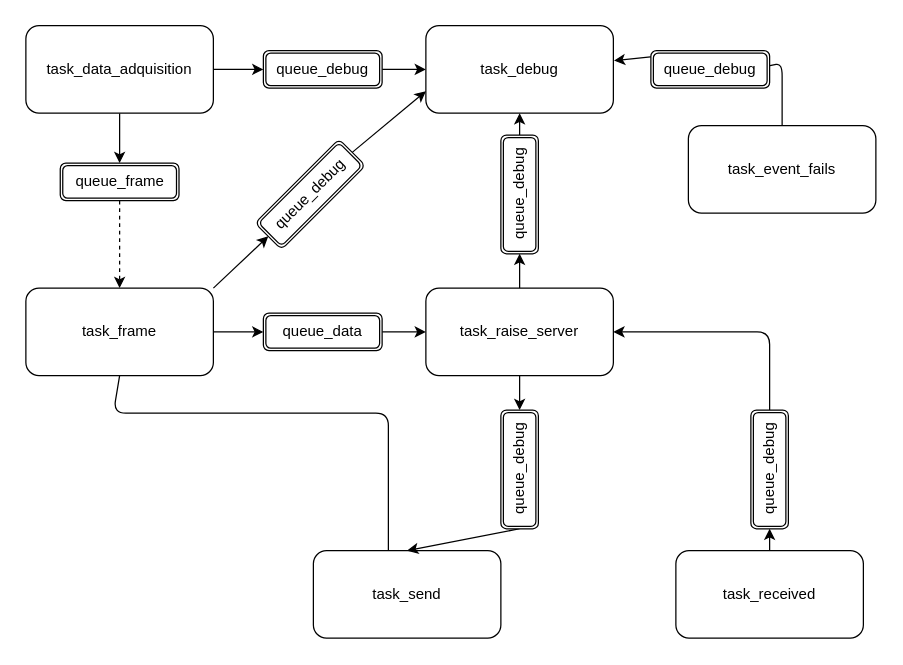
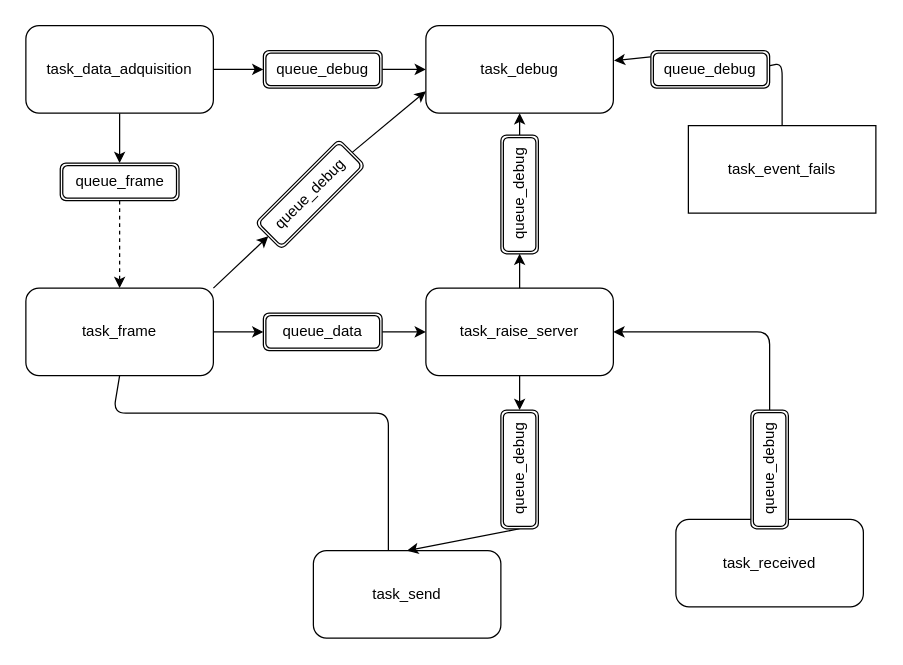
(782, 169) -> (782, 169)
(769, 594) -> (769, 563)
